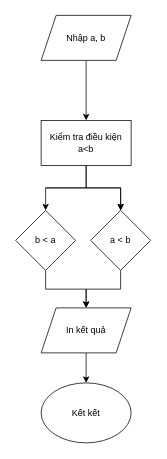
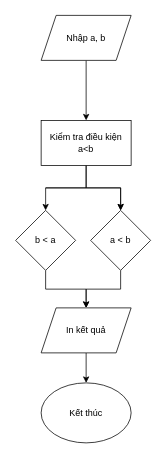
(86, 413) -> (86, 413)
